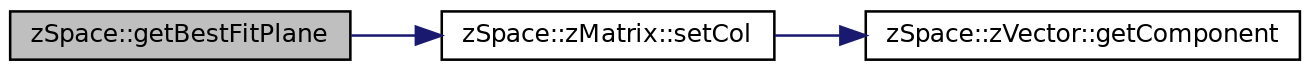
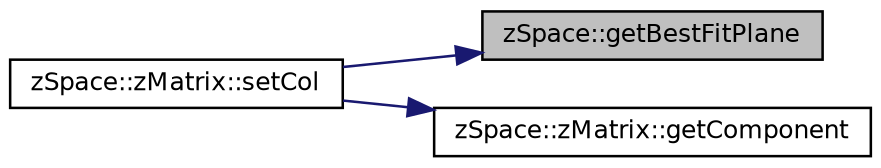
(383, 36) -> (400, 61)
(1083, 36) -> (652, 132)
